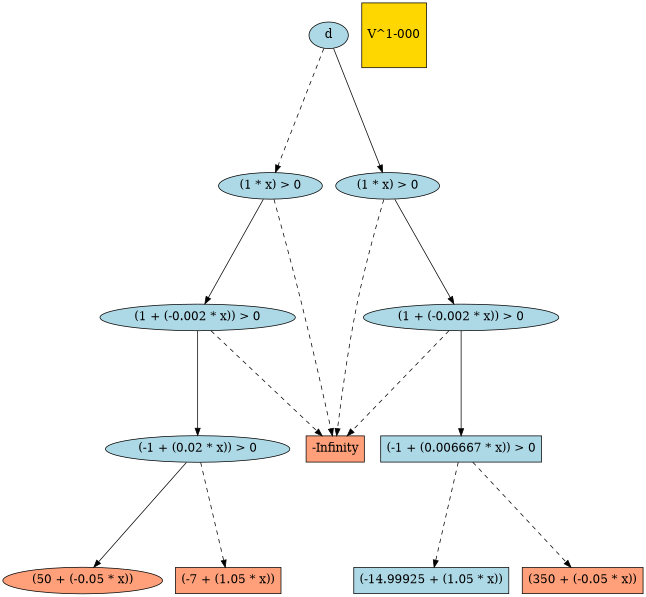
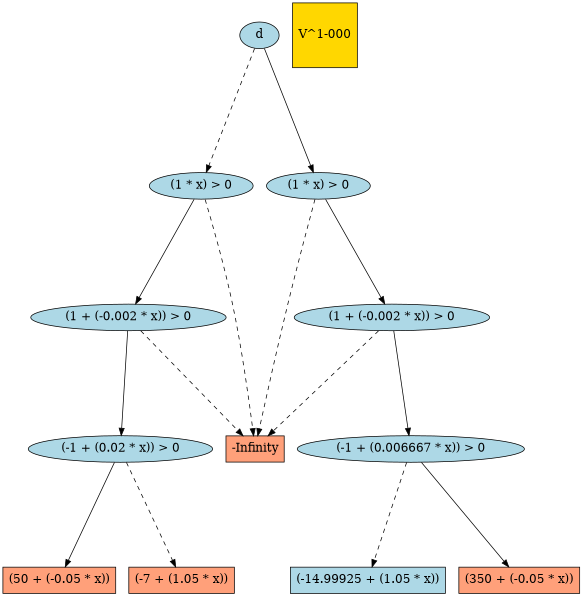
(461, 449) -> (411, 449)
(519, 512) -> (463, 512)
(83, 581) -> (59, 580)
